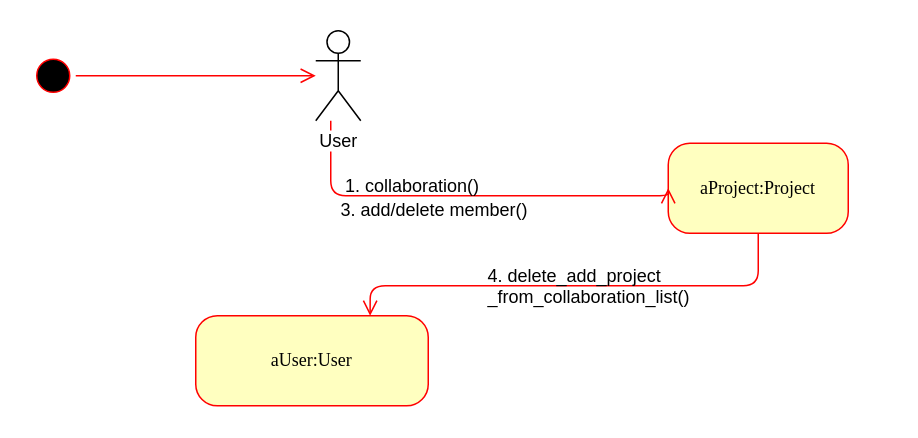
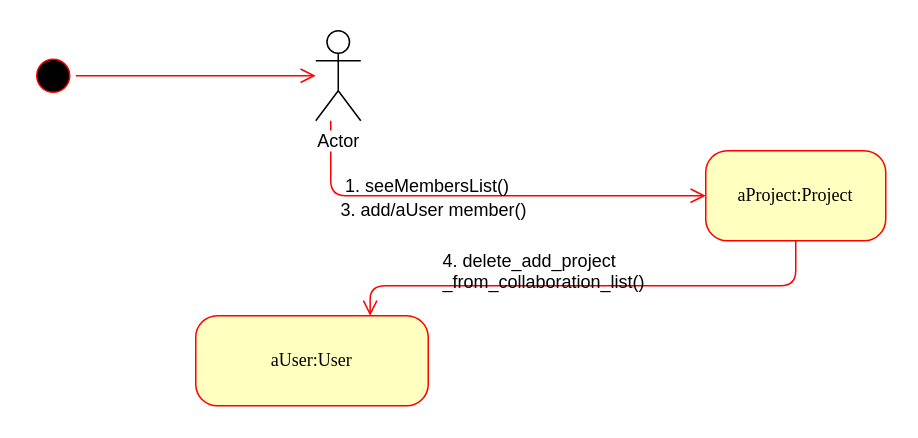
(339, 142) -> (339, 142)
(425, 187) -> (434, 187)
(758, 188) -> (796, 196)
(443, 211) -> (440, 211)
(613, 284) -> (568, 269)
